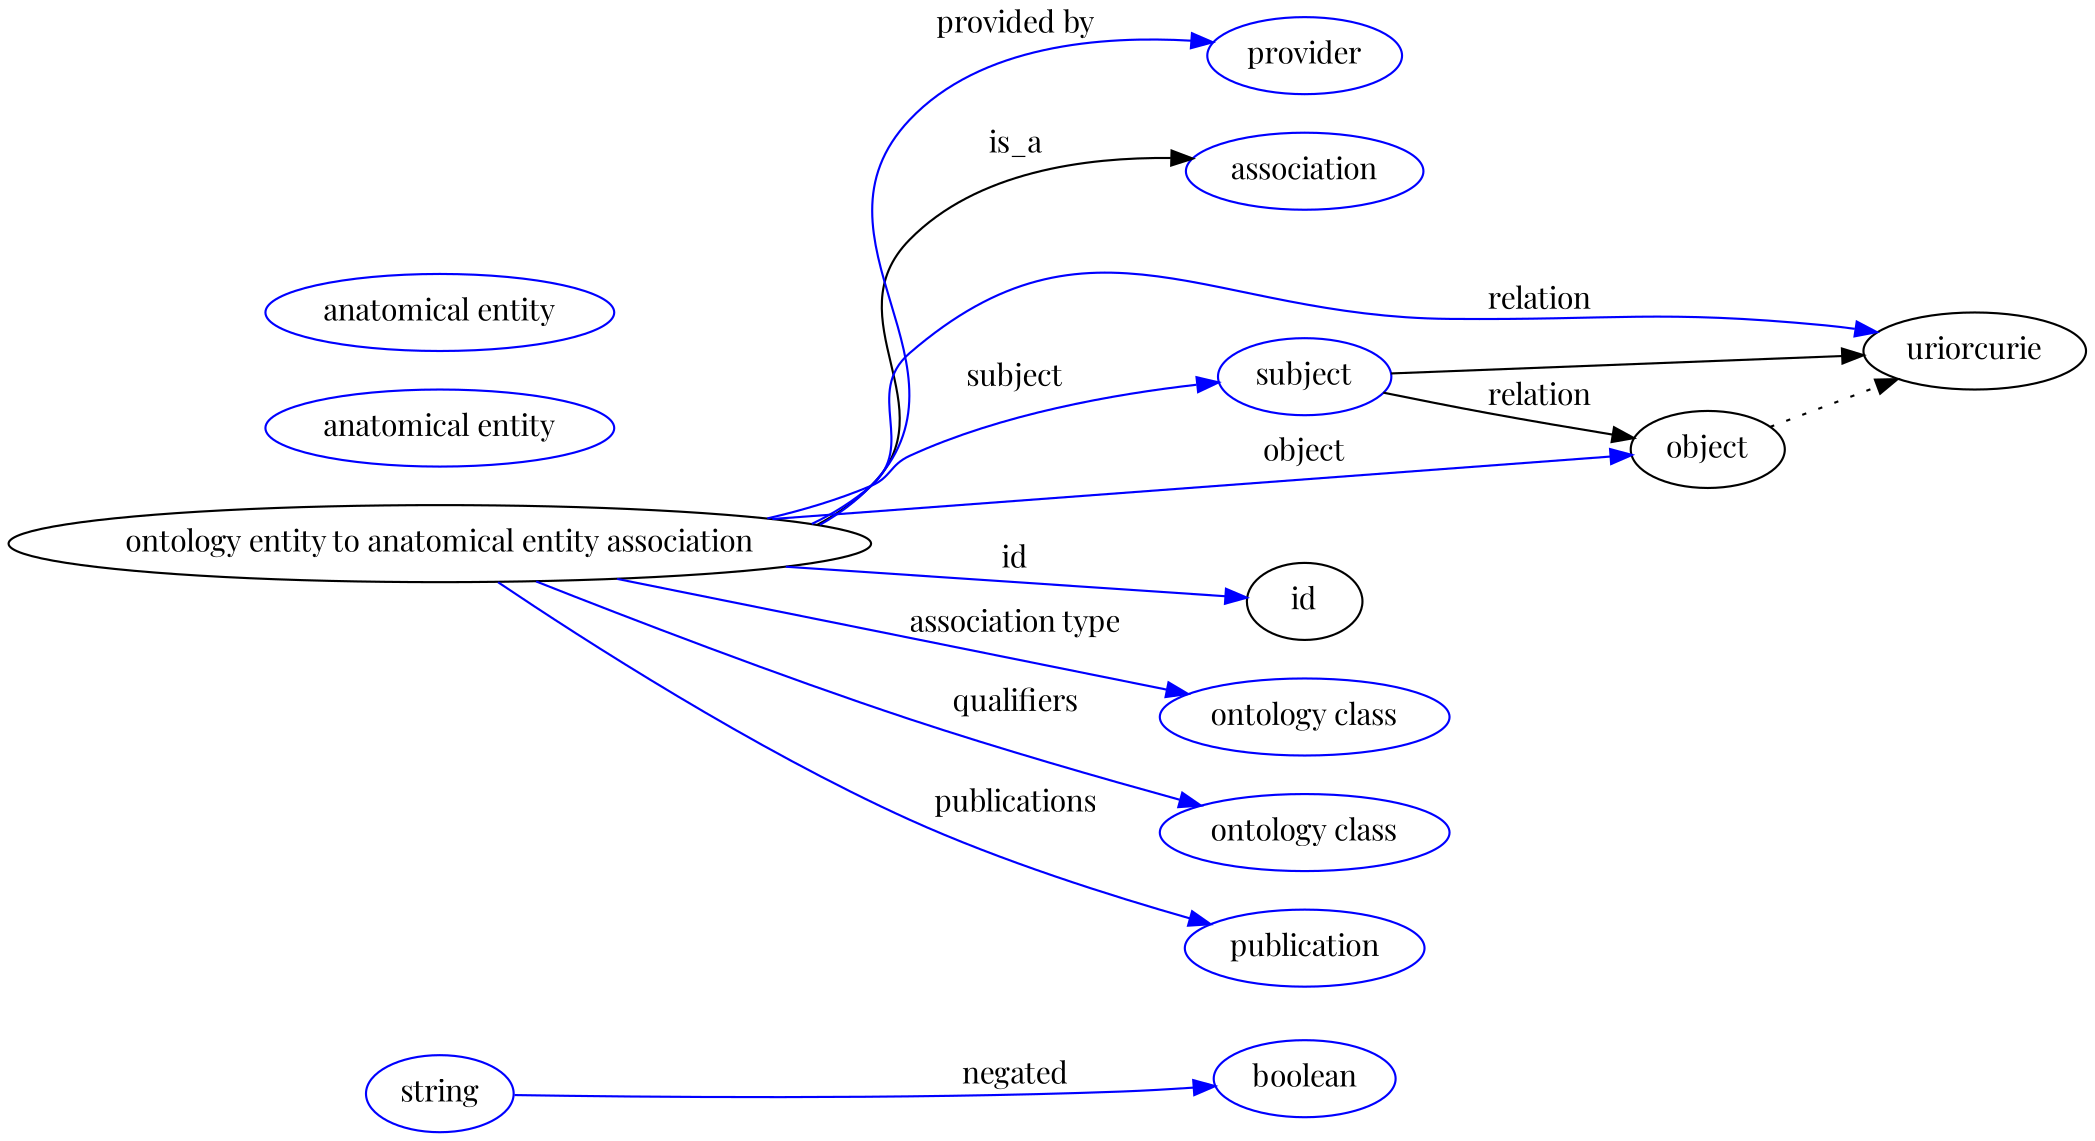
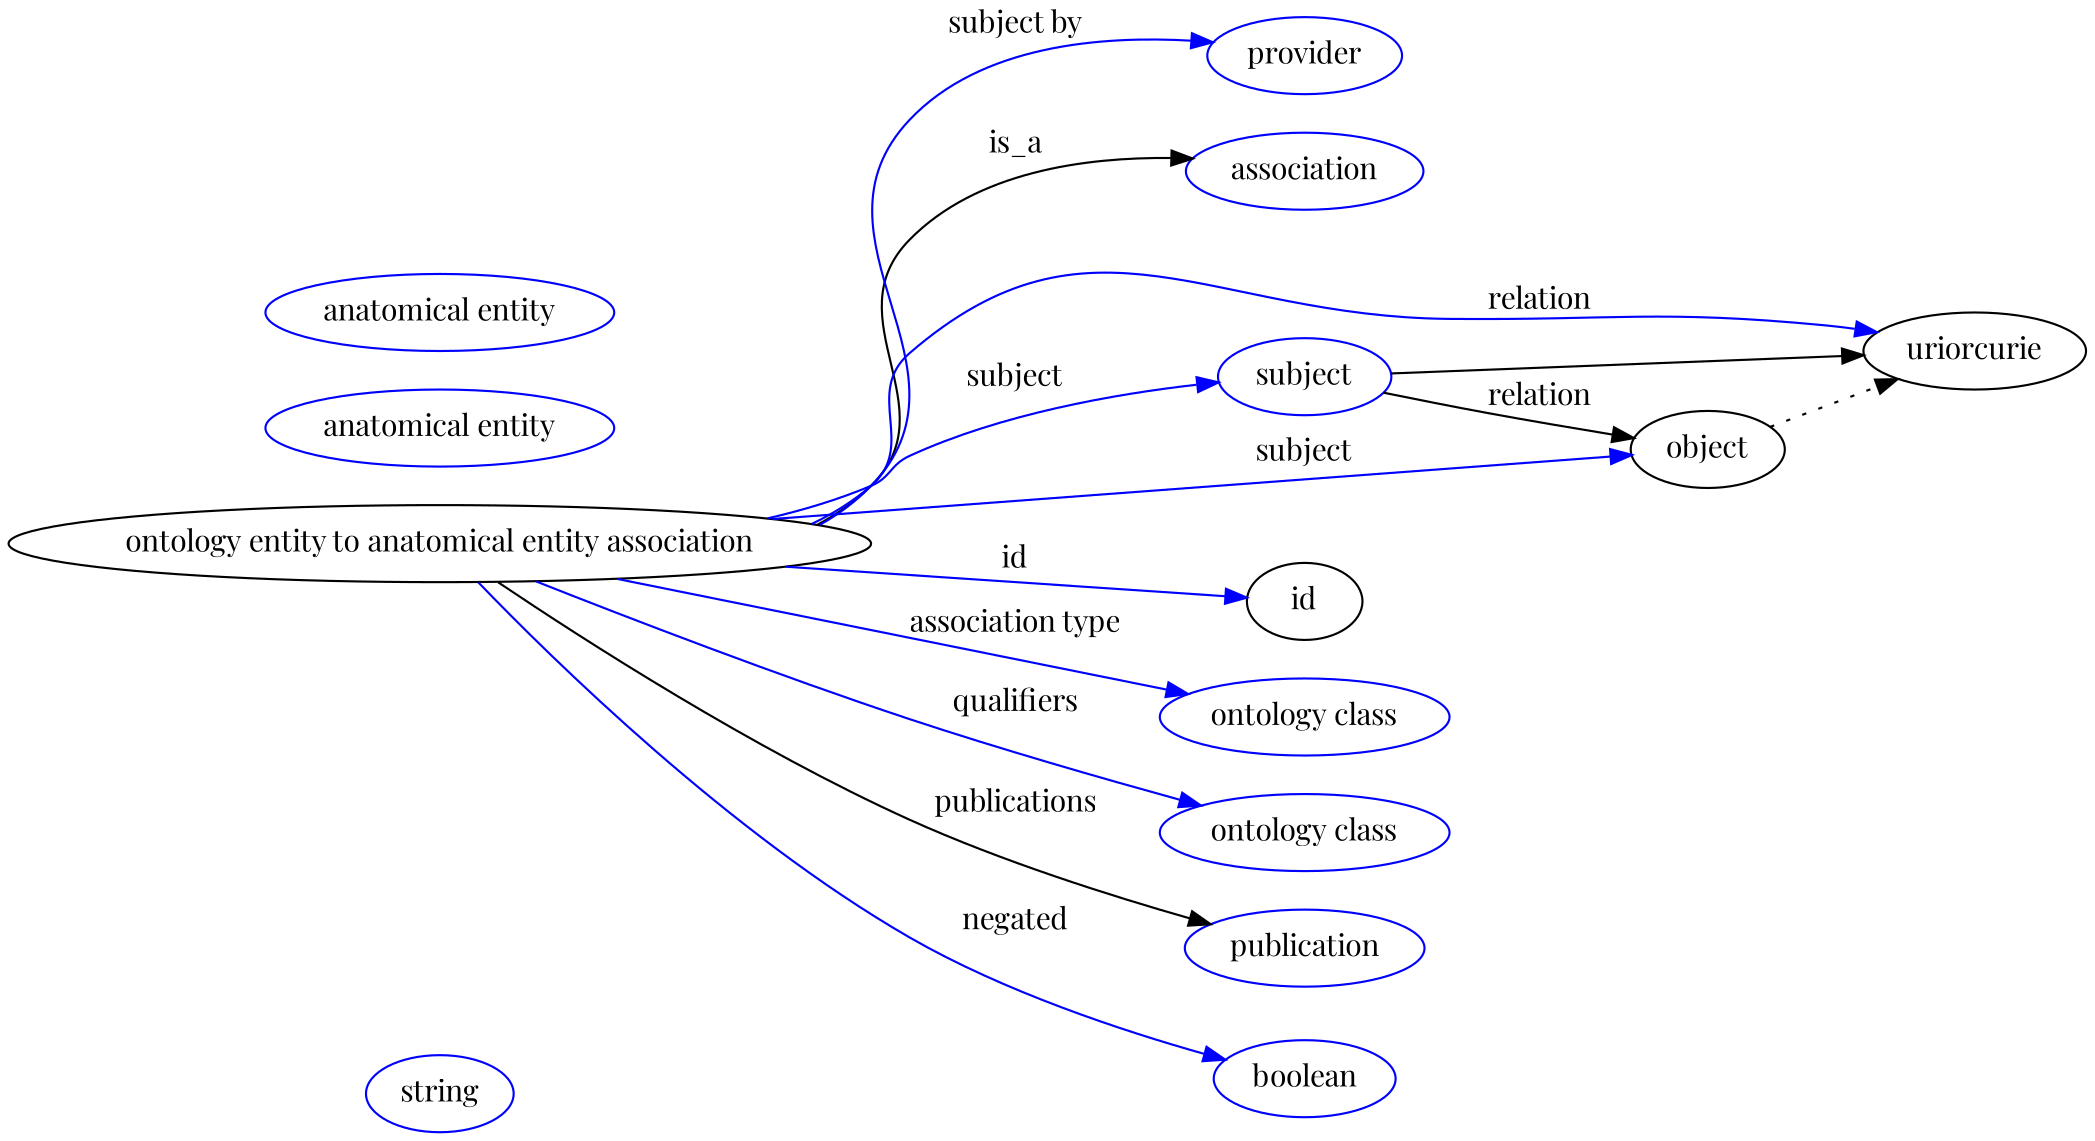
(1016, 25) -> (1016, 25)
(1305, 453) -> (1305, 453)
(830, 781) -> (830, 781)
(854, 1097) -> (808, 871)
